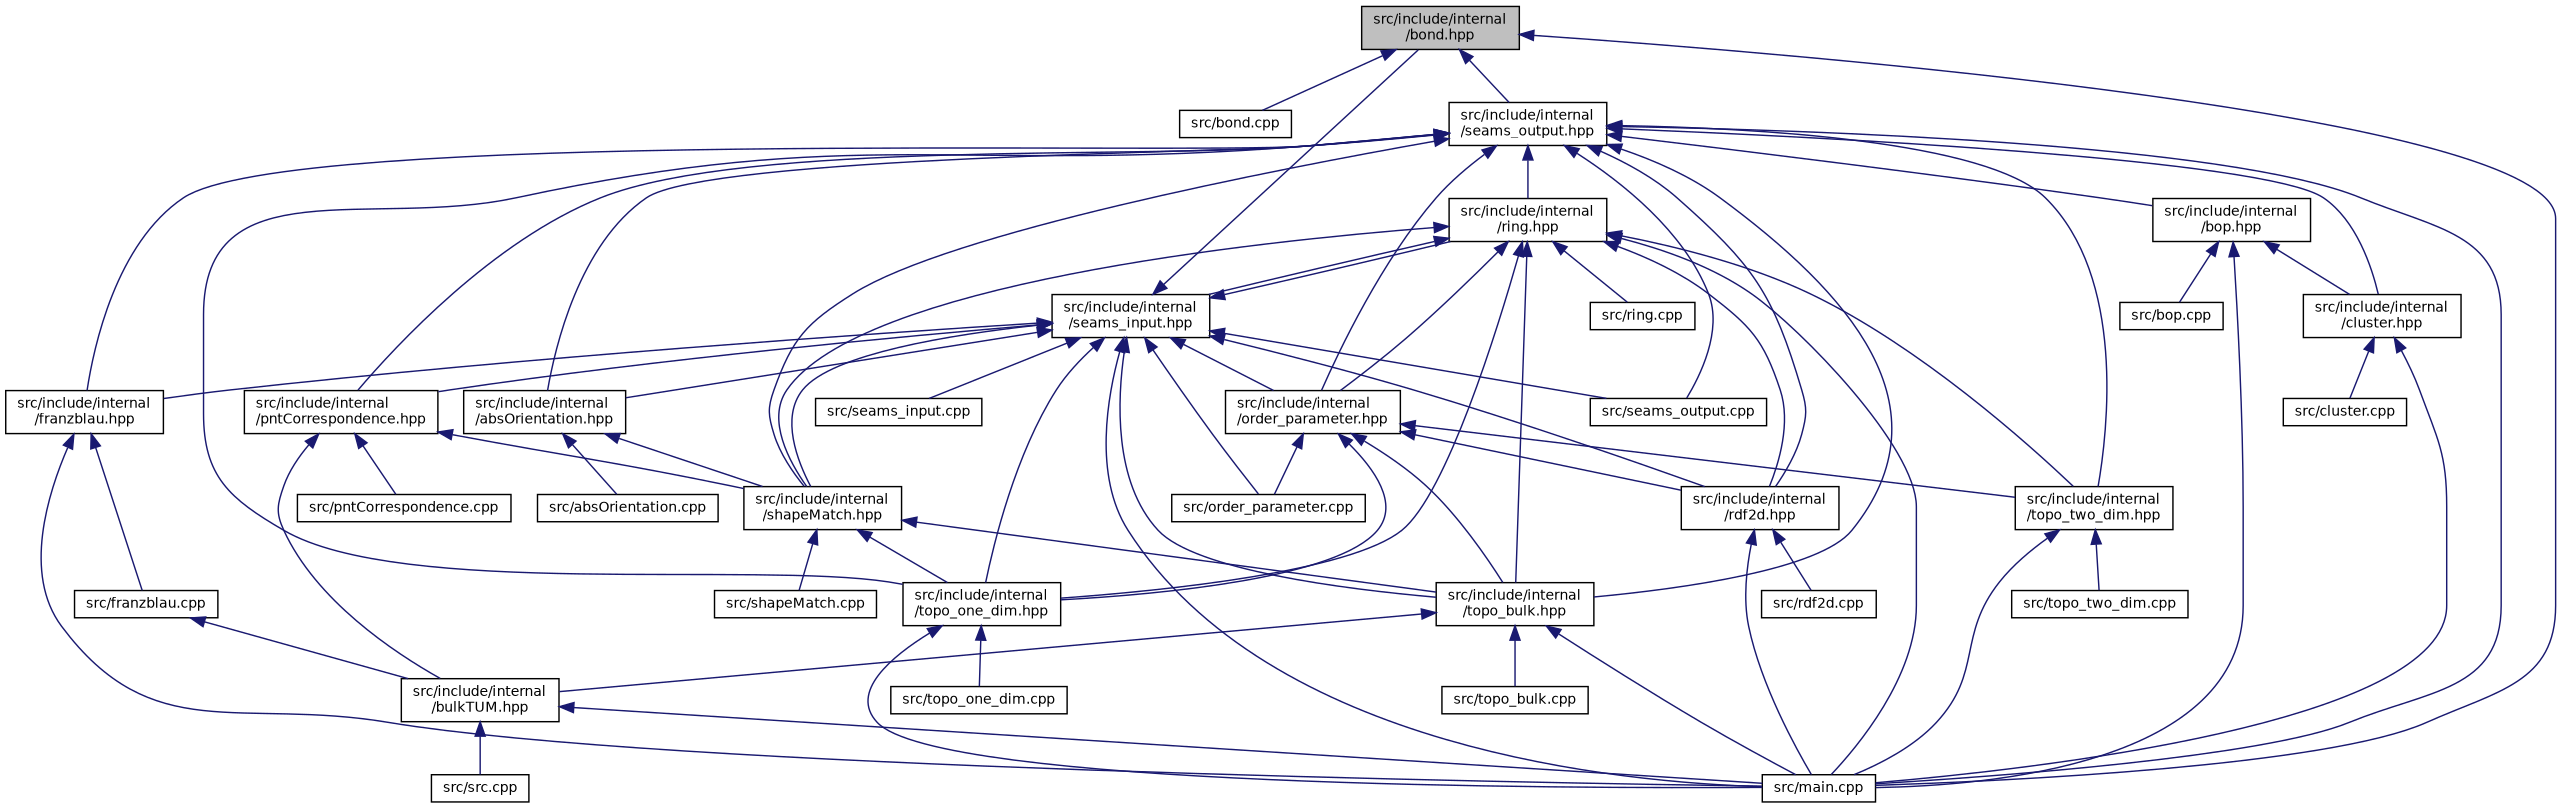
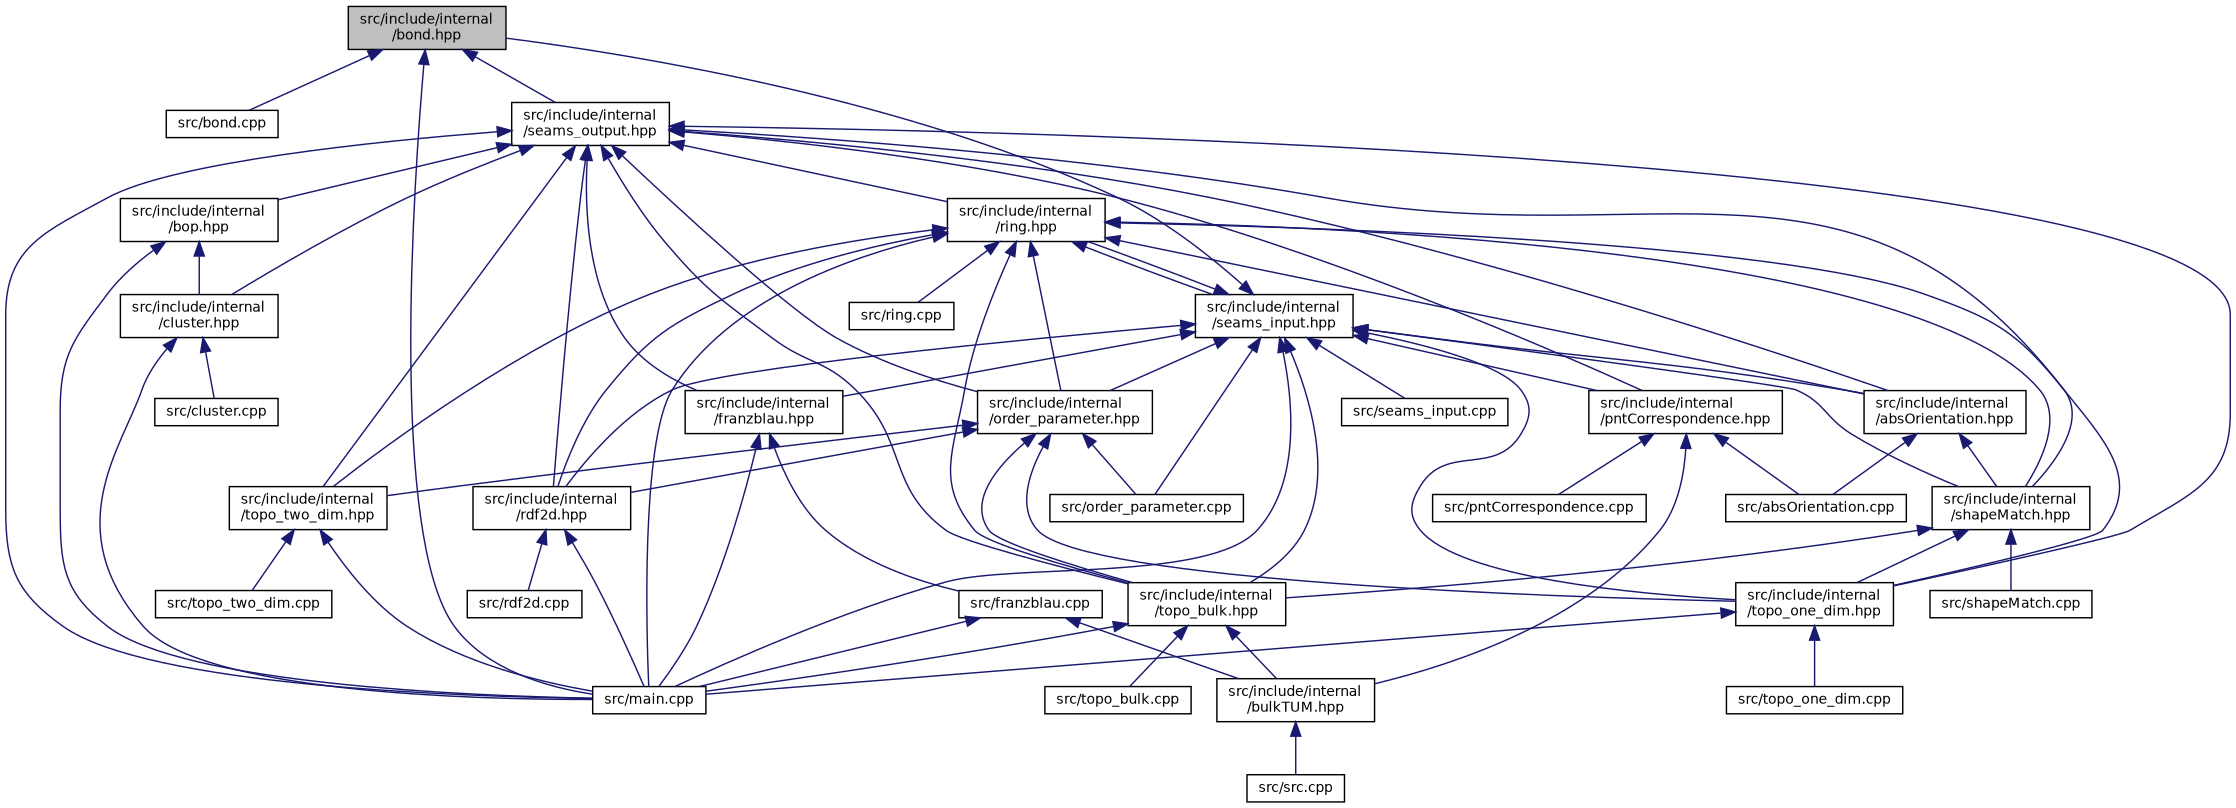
(2172, 316) -> none
none -> (1510, 321)
(1678, 412) -> none
(598, 461) -> (1763, 468)
(1168, 745) -> (833, 654)
